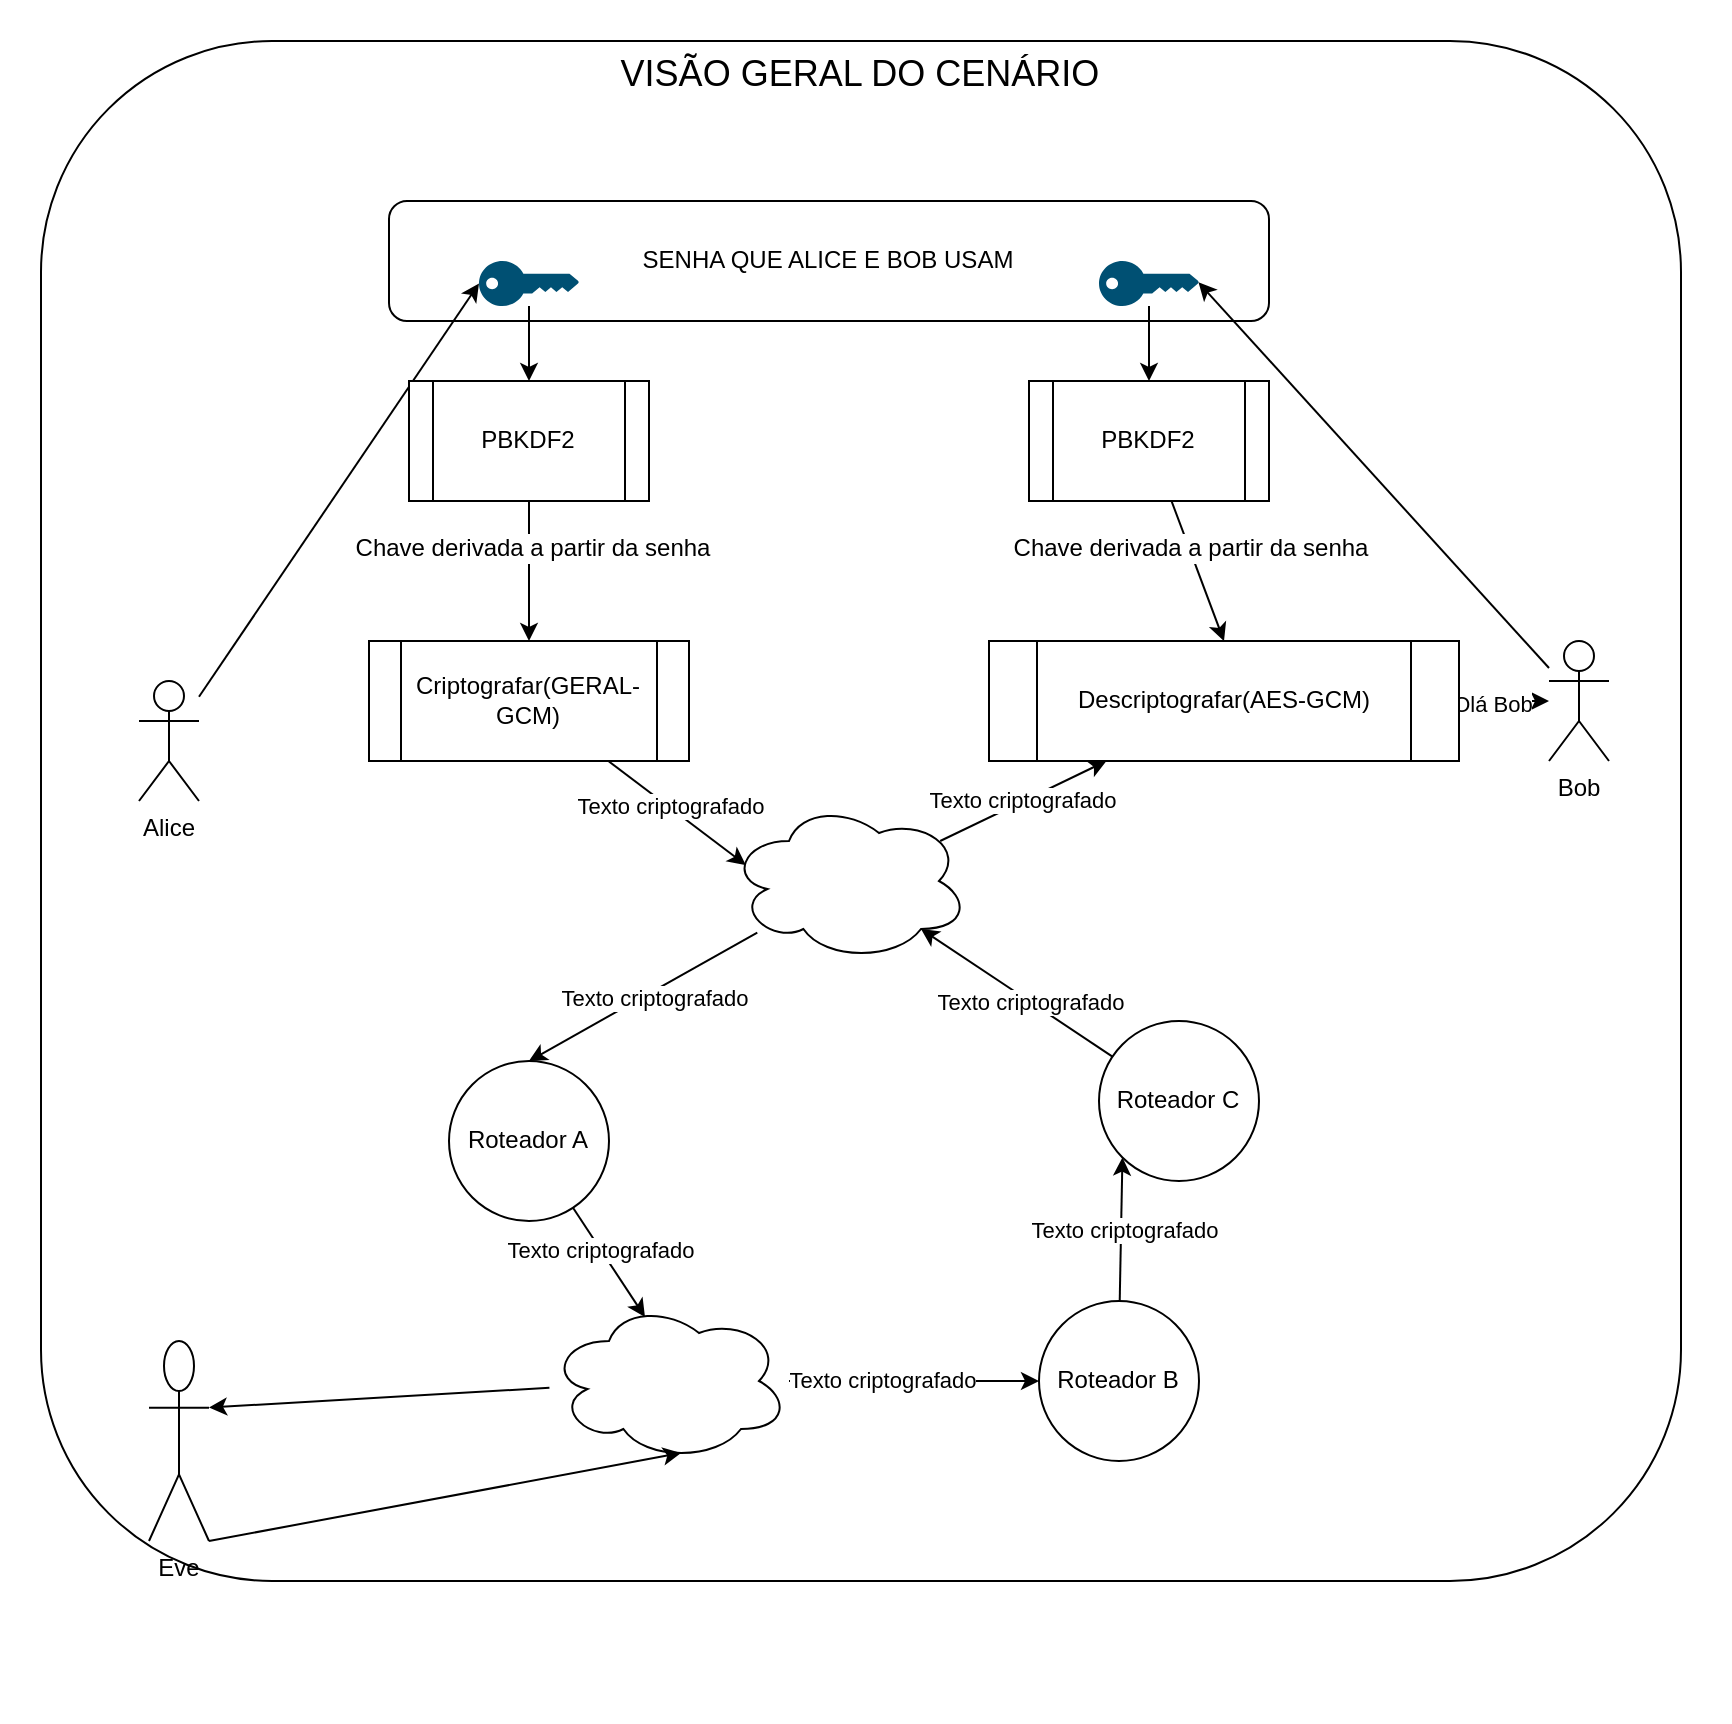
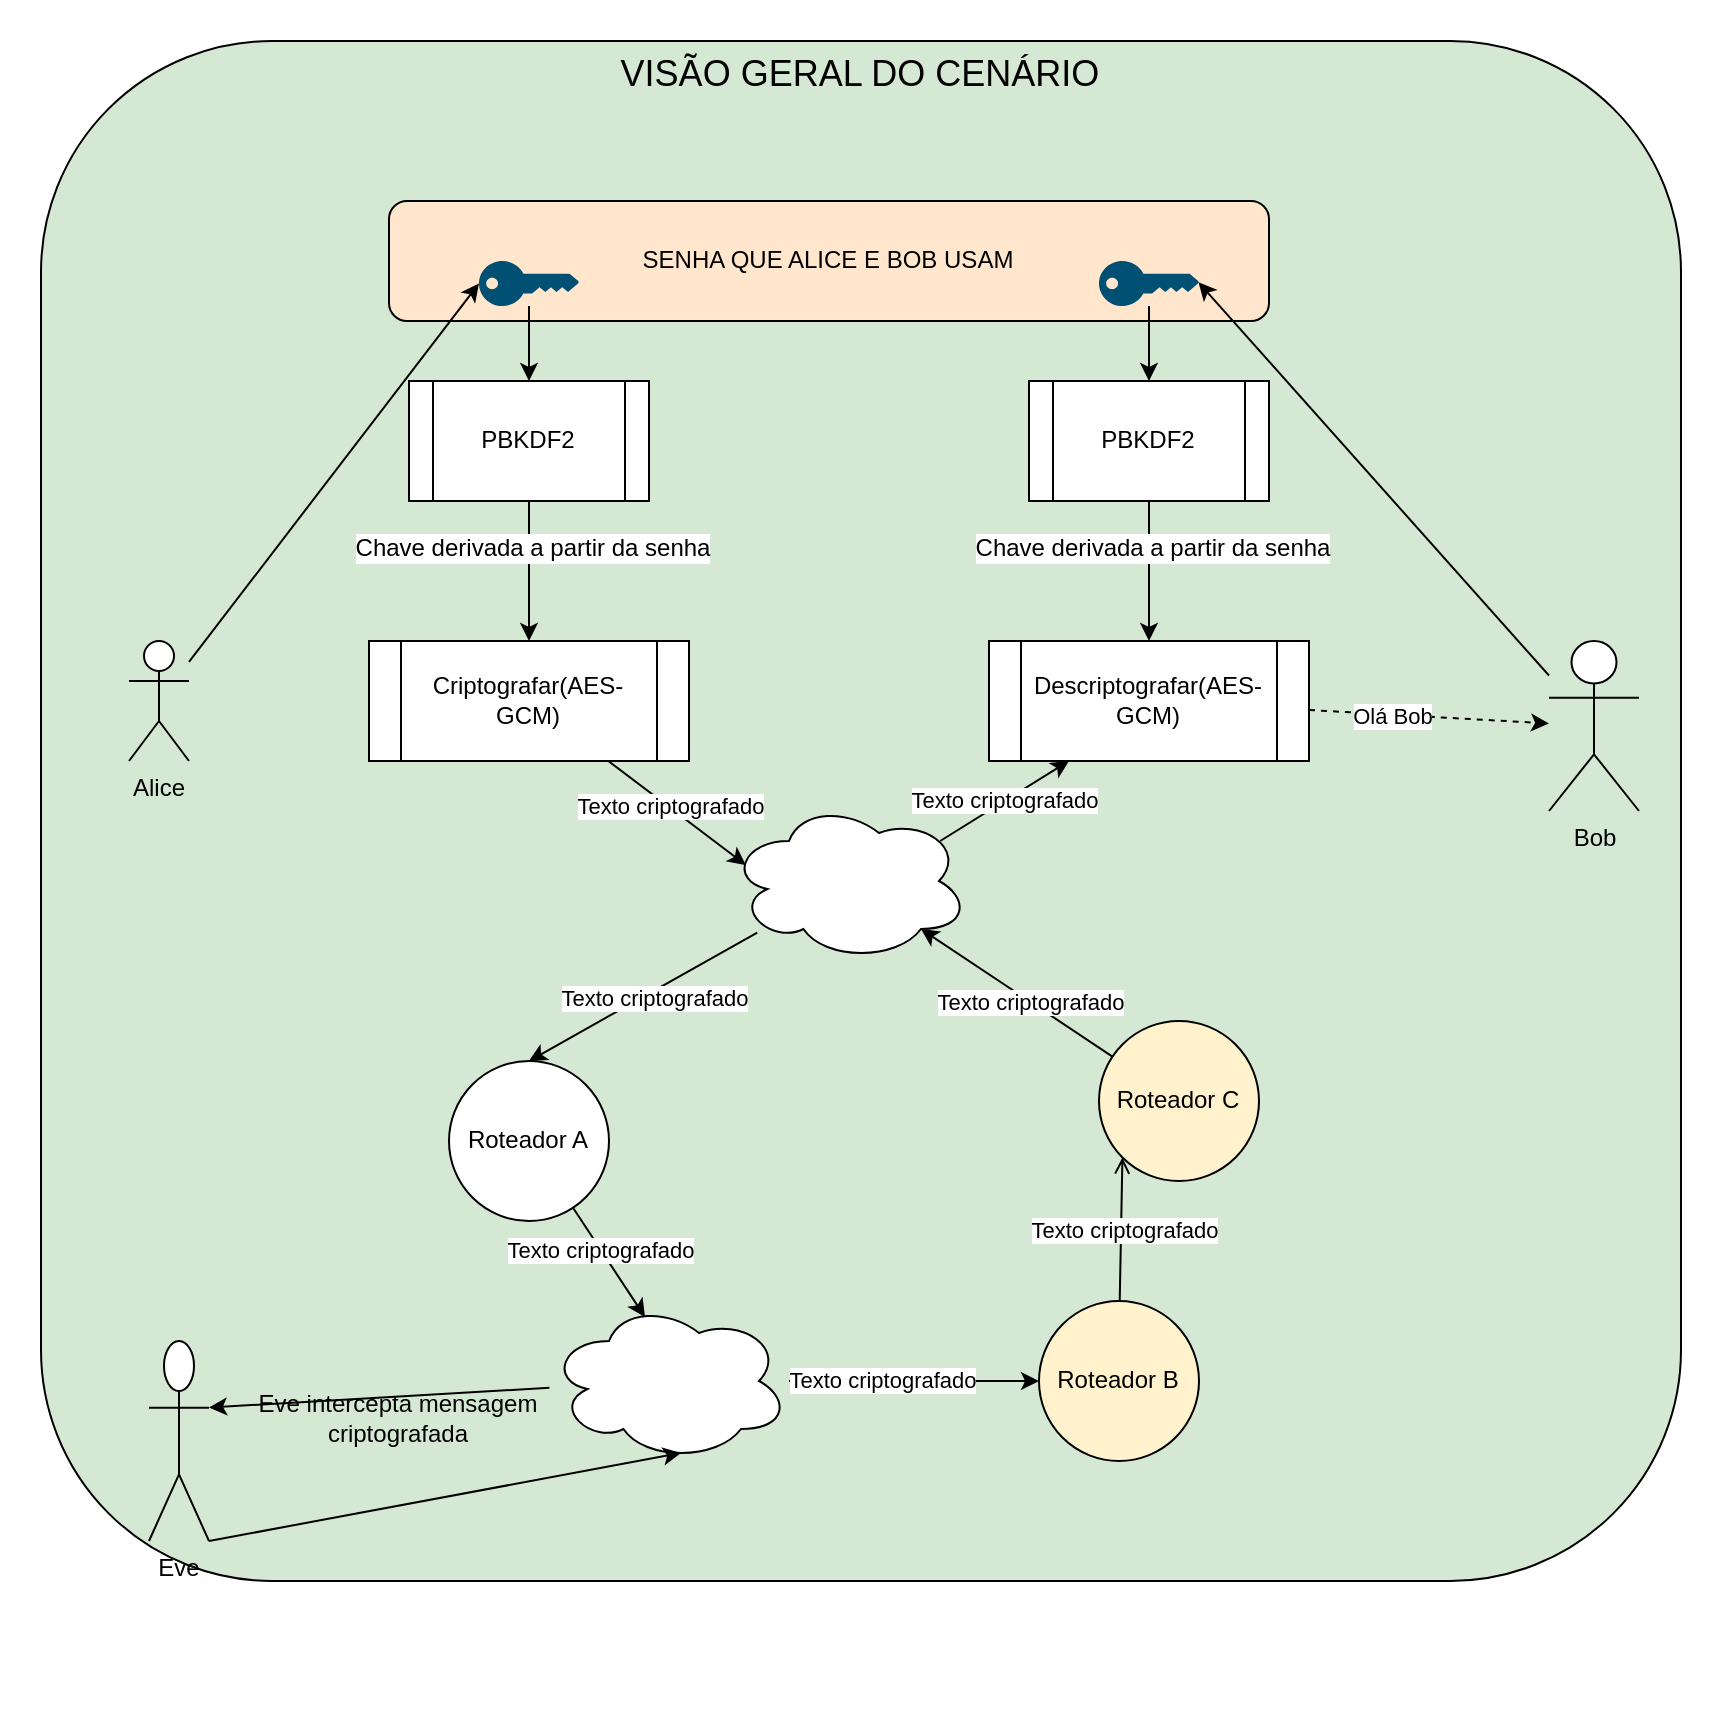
(861, 77) -> (861, 77)
(829, 261) -> (829, 261)
(529, 701) -> (529, 701)
(1224, 701) -> (1149, 701)
(1579, 701) -> (1594, 726)
(169, 741) -> (159, 701)
(1179, 1101) -> (1179, 1101)
(1122, 1172) -> (1122, 1169)
(1119, 1381) -> (1119, 1381)
none -> (399, 1419)
